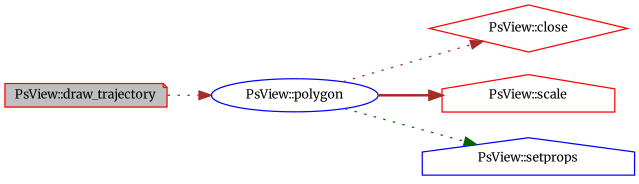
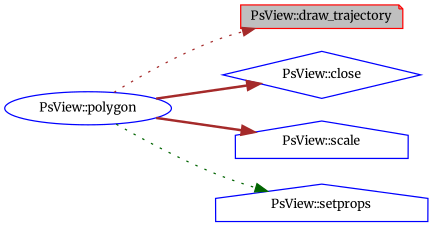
(528, 28) -> (322, 75)
(407, 63) -> (202, 92)
(183, 95) -> (176, 58)
(528, 95) -> (322, 142)
